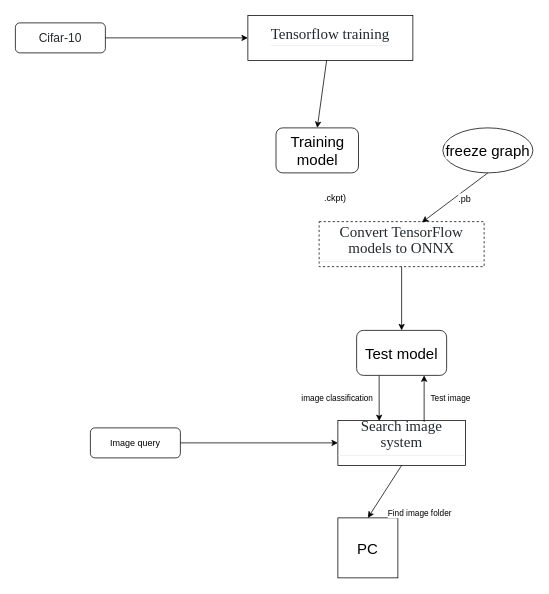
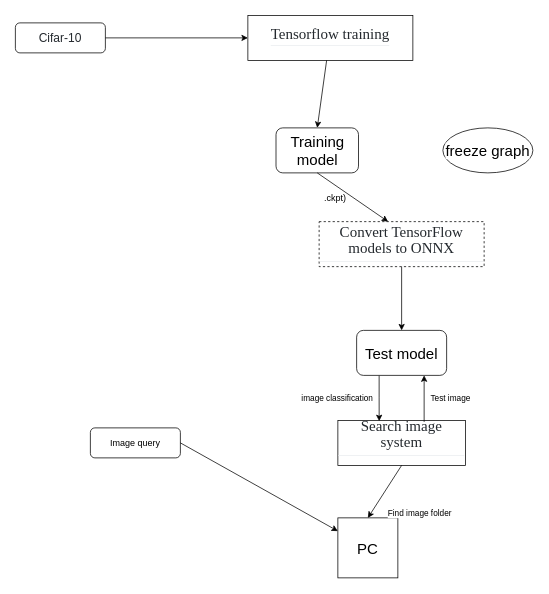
none -> (350, 196)
(456, 197) -> none
(184, 443) -> (257, 486)
